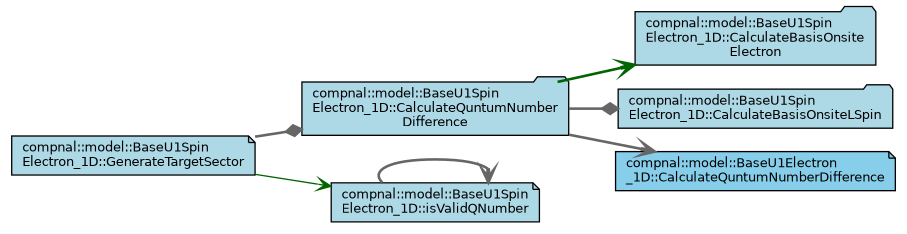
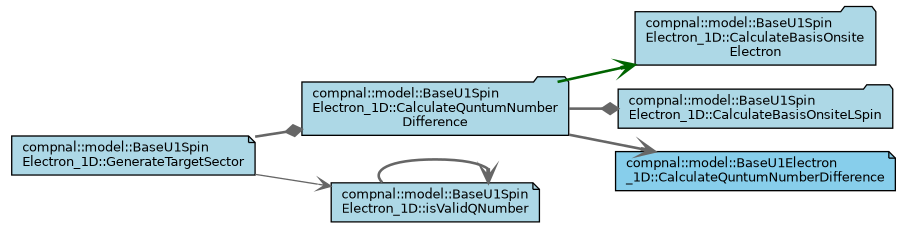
(286, 179) -> (286, 179)
